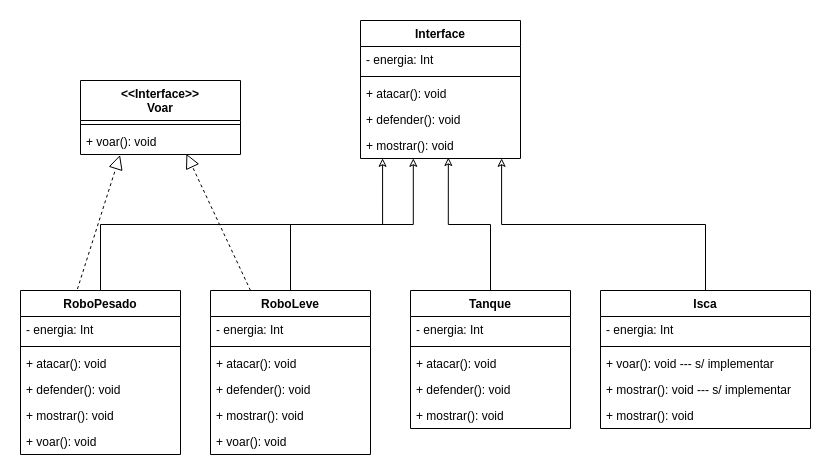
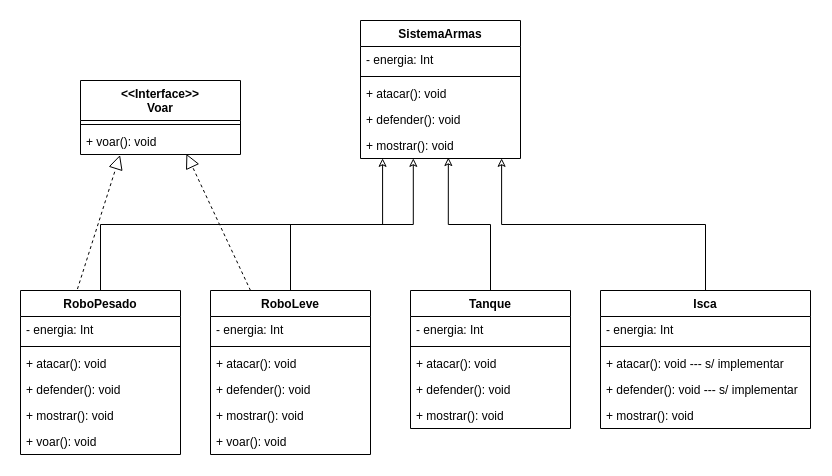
(440, 34) -> (440, 34)
(703, 364) -> (710, 364)
(713, 390) -> (716, 390)
